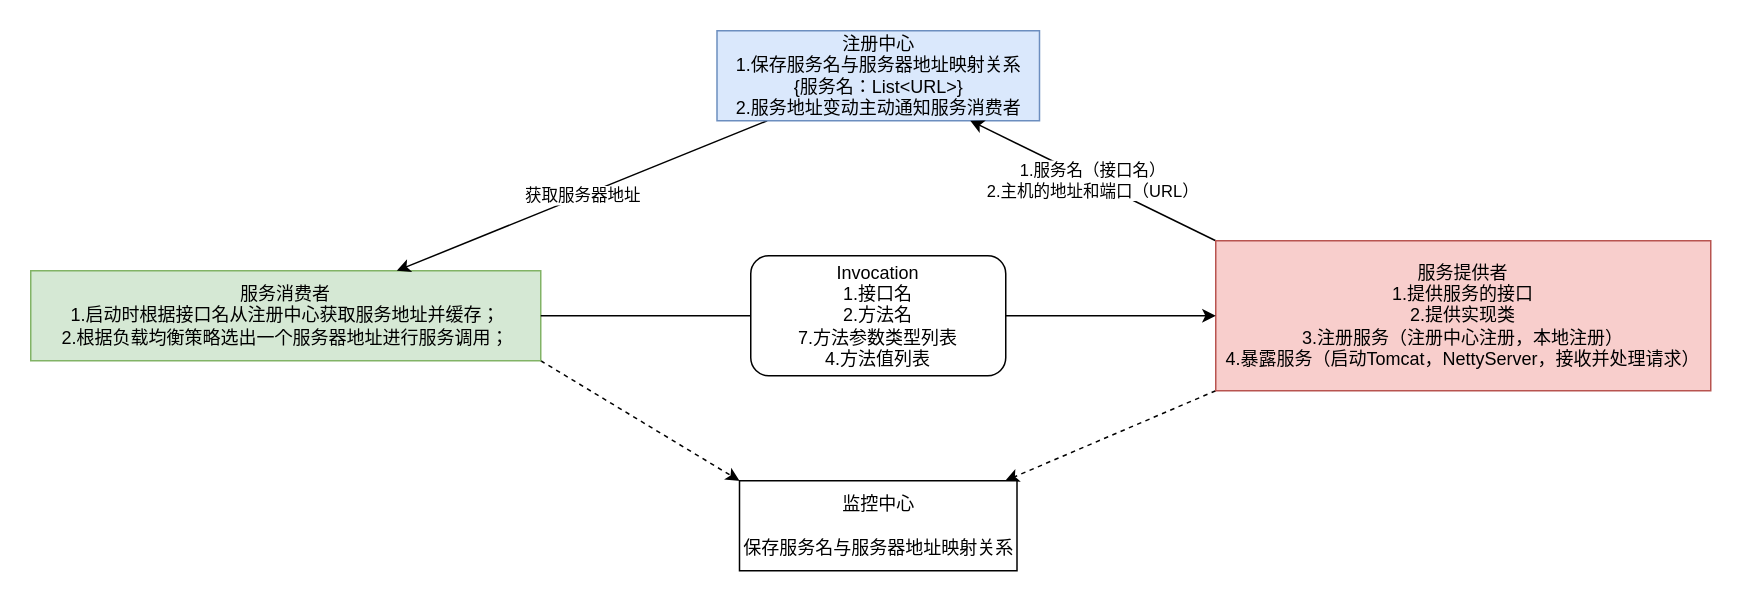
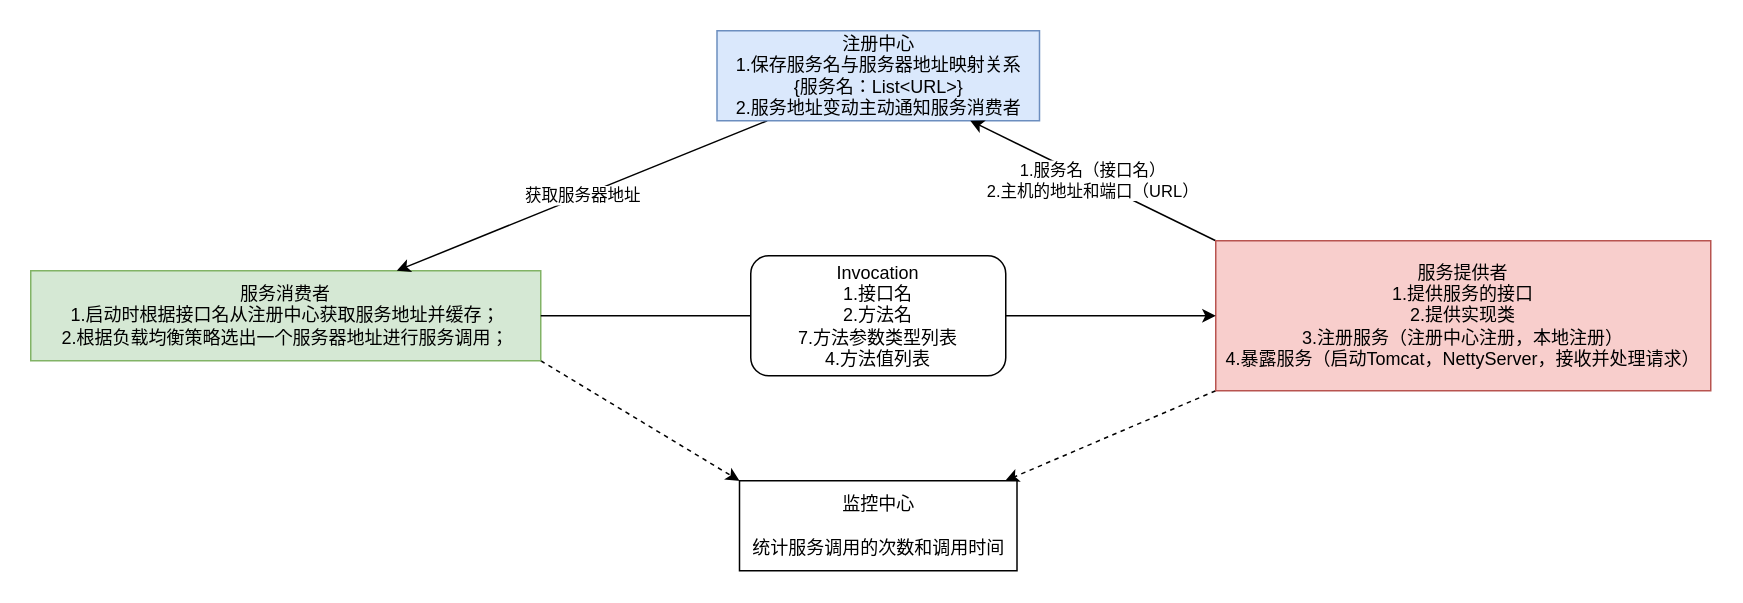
(879, 526) -> (879, 526)
